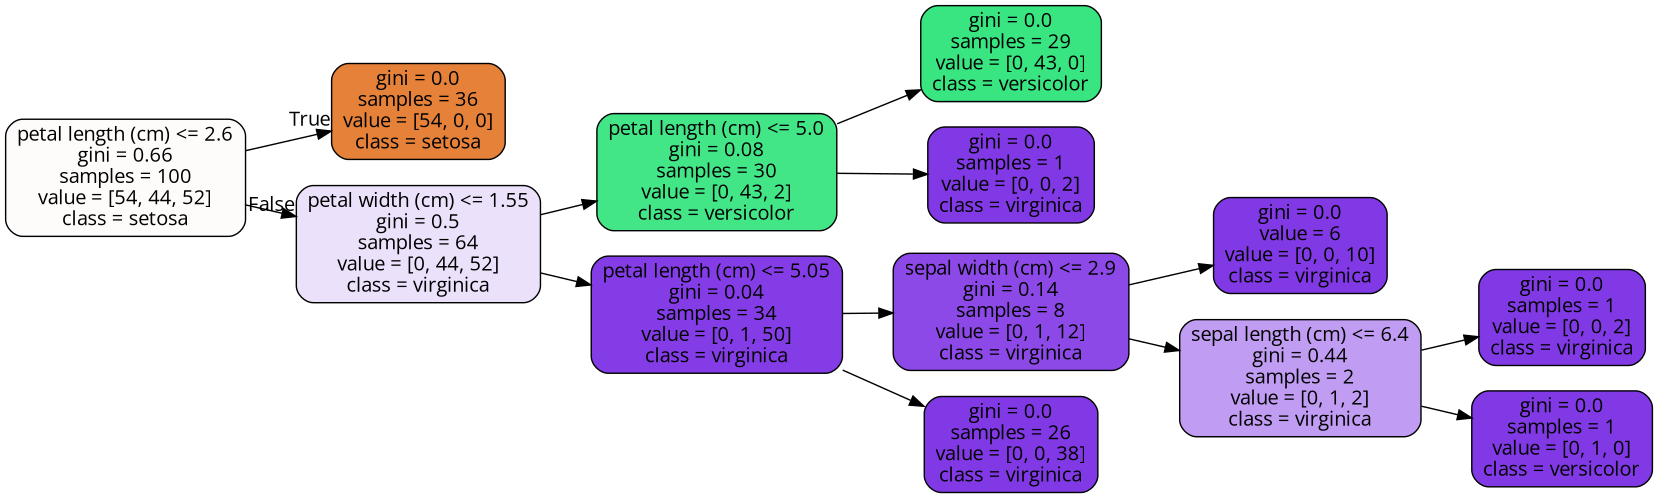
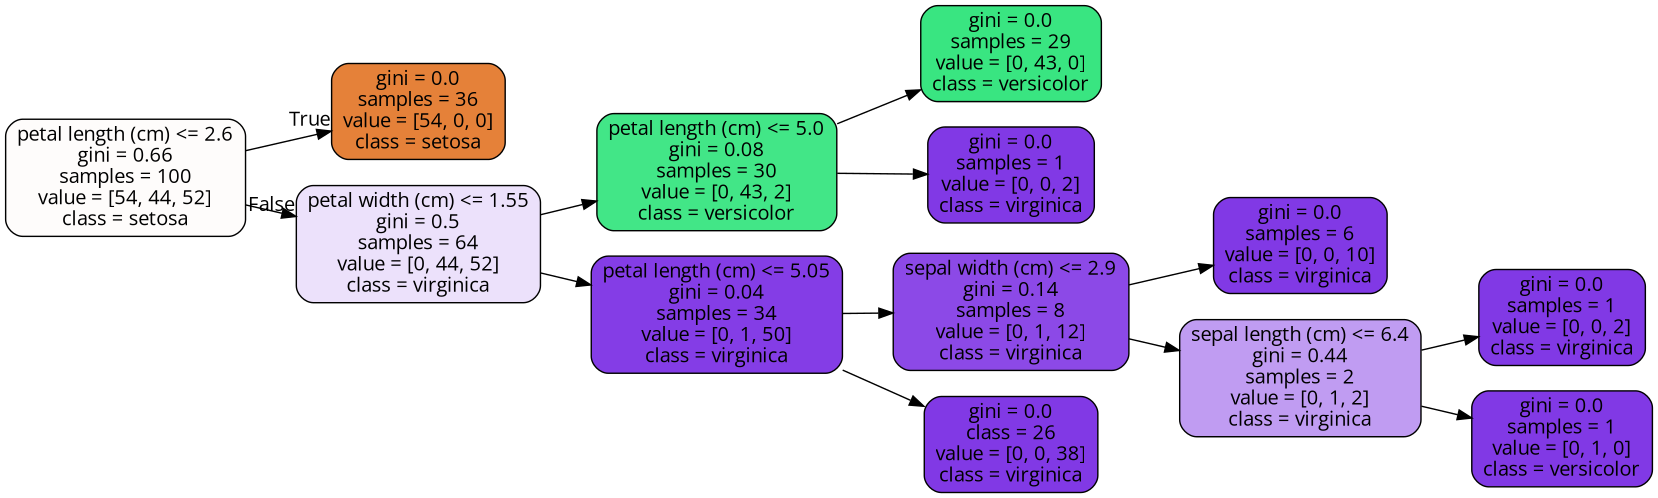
(1300, 246) -> (1300, 246)
(1011, 444) -> (1011, 444)
